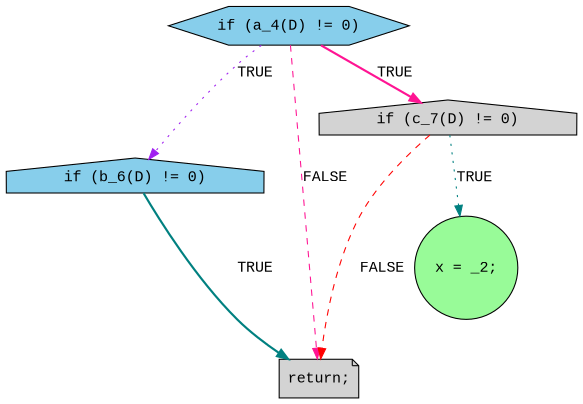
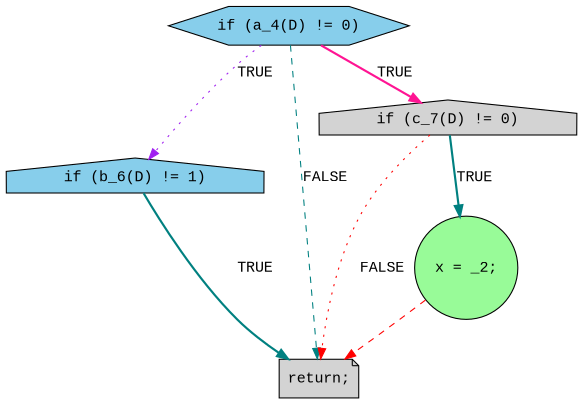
(454, 170) -> (454, 170)
(135, 177) -> (135, 177)
(303, 197) -> (303, 197)
(353, 230) -> (353, 230)
none -> (390, 327)
